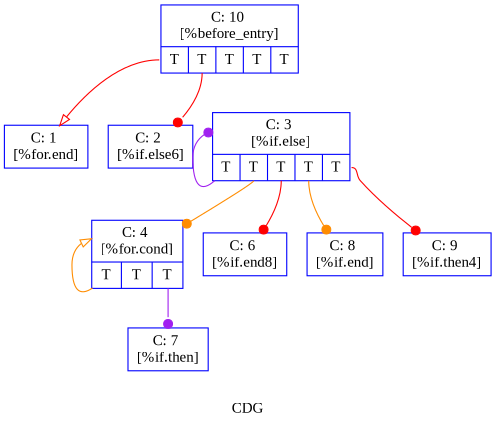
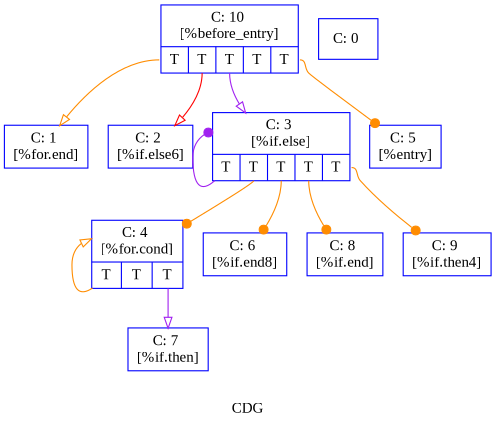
none -> (348, 39)
(107, 78) -> (107, 78)
none -> (232, 89)
(196, 97) -> (196, 97)
none -> (405, 147)
(379, 199) -> (379, 199)
(277, 204) -> (277, 204)
(168, 303) -> (168, 303)
